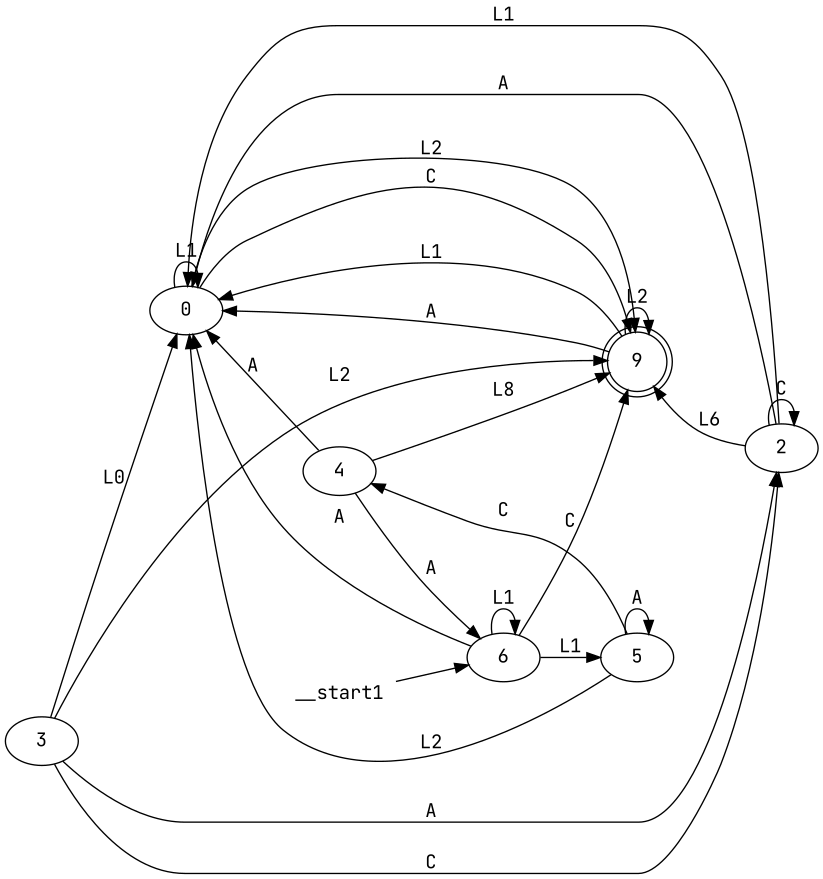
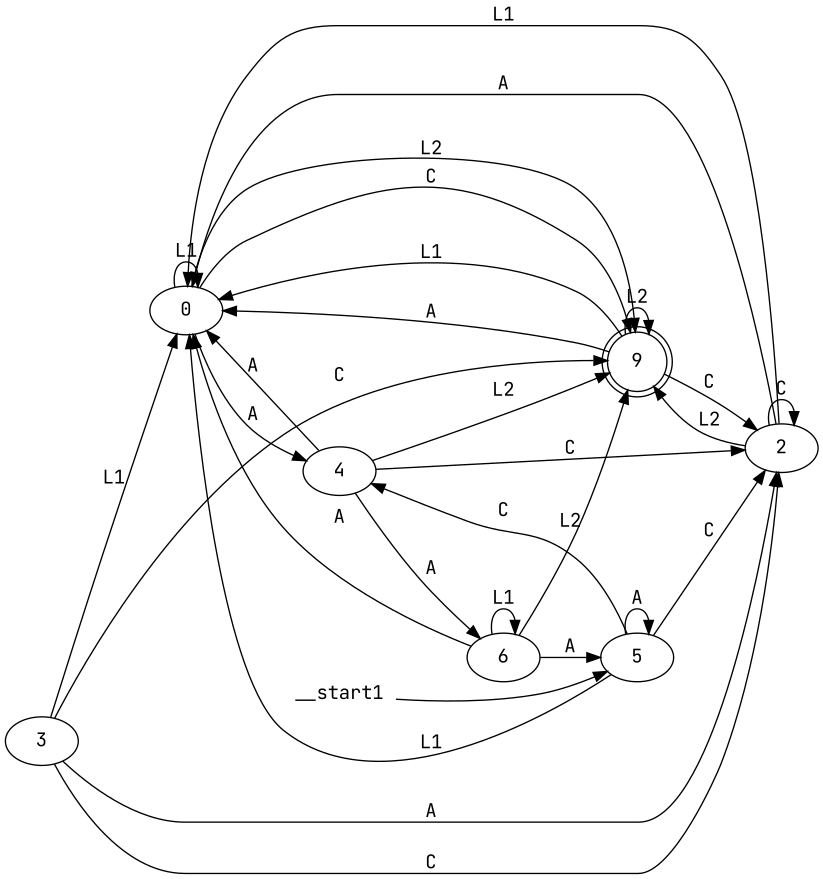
(340, 376) -> (340, 376)
(504, 391) -> (504, 391)
none -> (706, 396)
none -> (231, 406)
(709, 421) -> (709, 421)
none -> (553, 460)
(114, 479) -> (114, 479)
(570, 522) -> (570, 522)
none -> (705, 559)
(570, 647) -> (570, 647)
(425, 675) -> (497, 699)
(431, 743) -> (431, 743)
